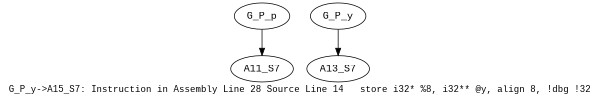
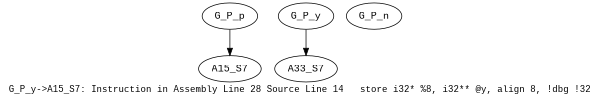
none -> (374, 16)
(262, 69) -> (230, 69)
(338, 69) -> (306, 69)
